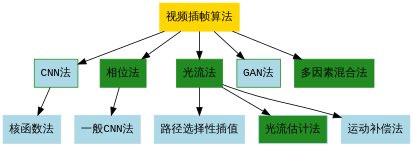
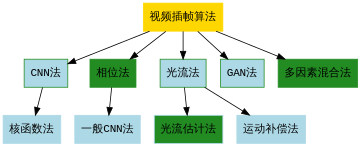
(199, 73) -> (183, 73)
(199, 129) -> none
